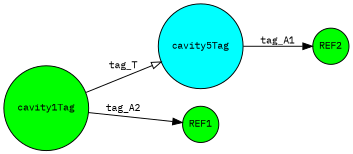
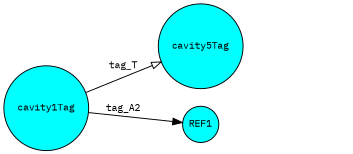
(331, 46) -> none
(46, 108) -> (46, 108)
(201, 124) -> (201, 124)
